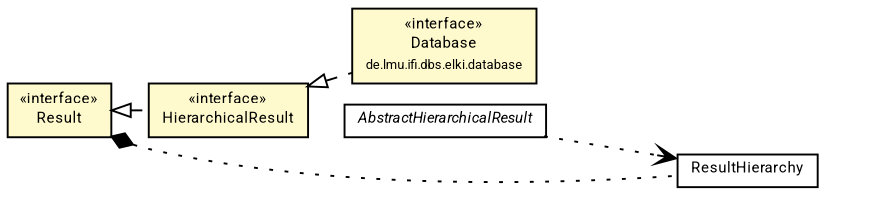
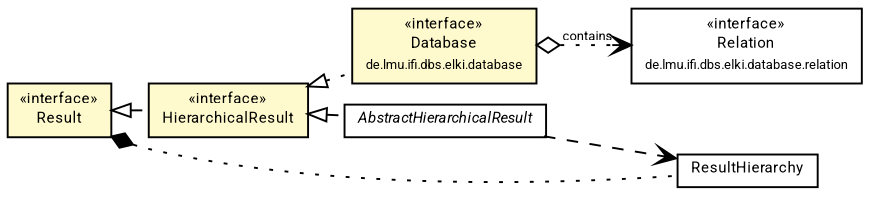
none -> (747, 45)
(339, 77) -> (339, 77)
none -> (335, 115)
(601, 146) -> (601, 146)
